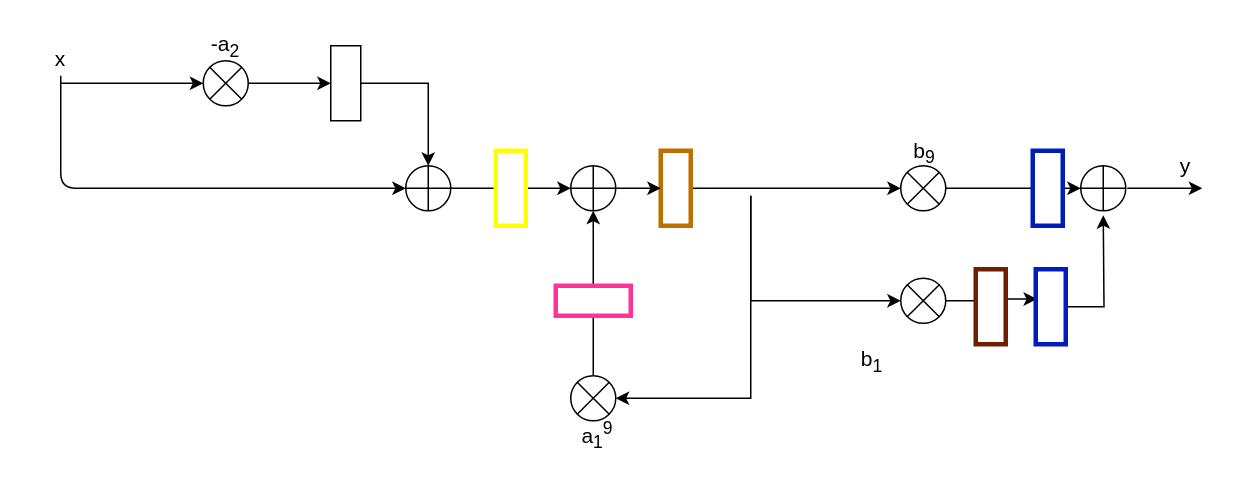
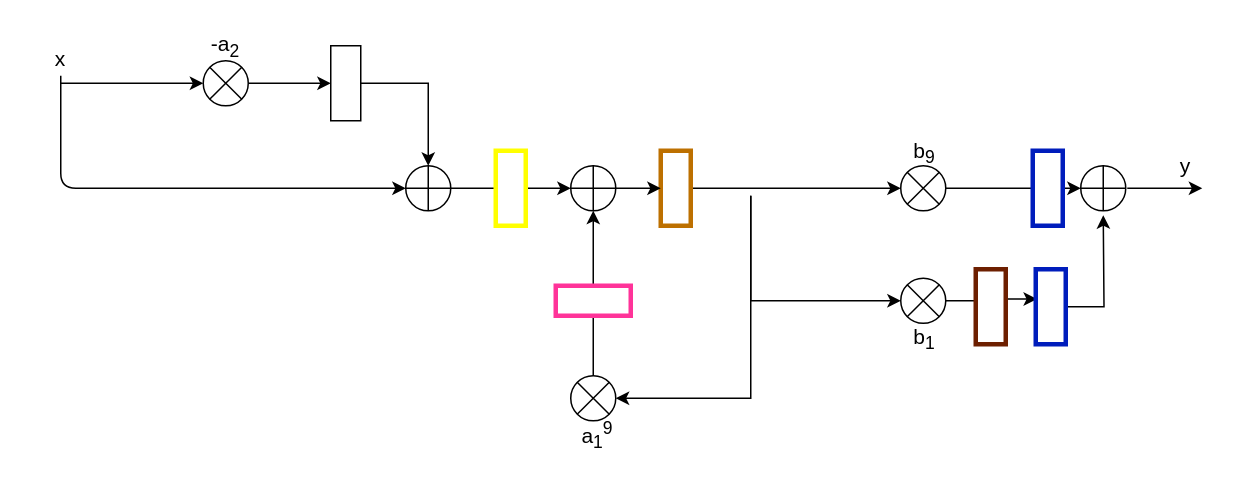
(872, 361) -> (925, 338)
